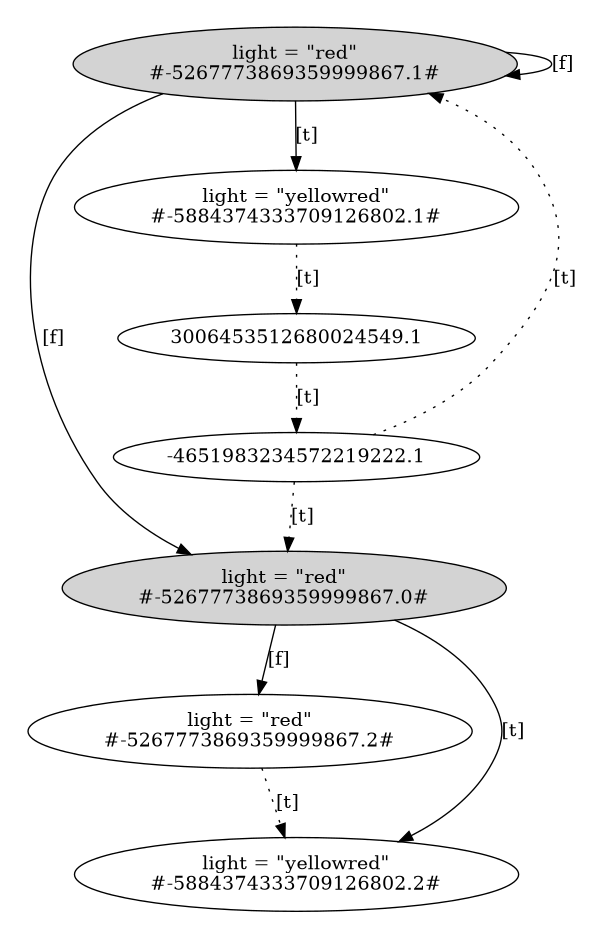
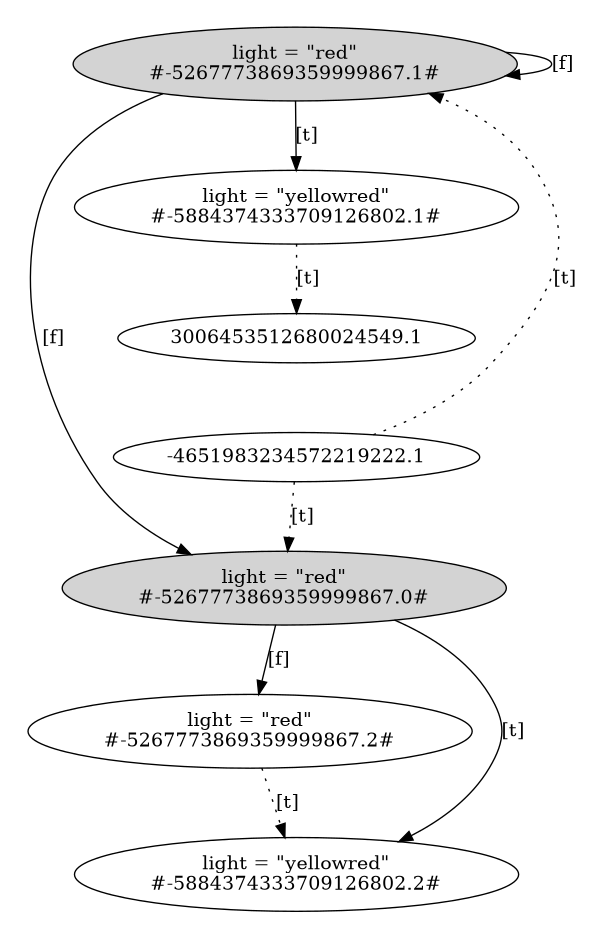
(297, 391) -> none
